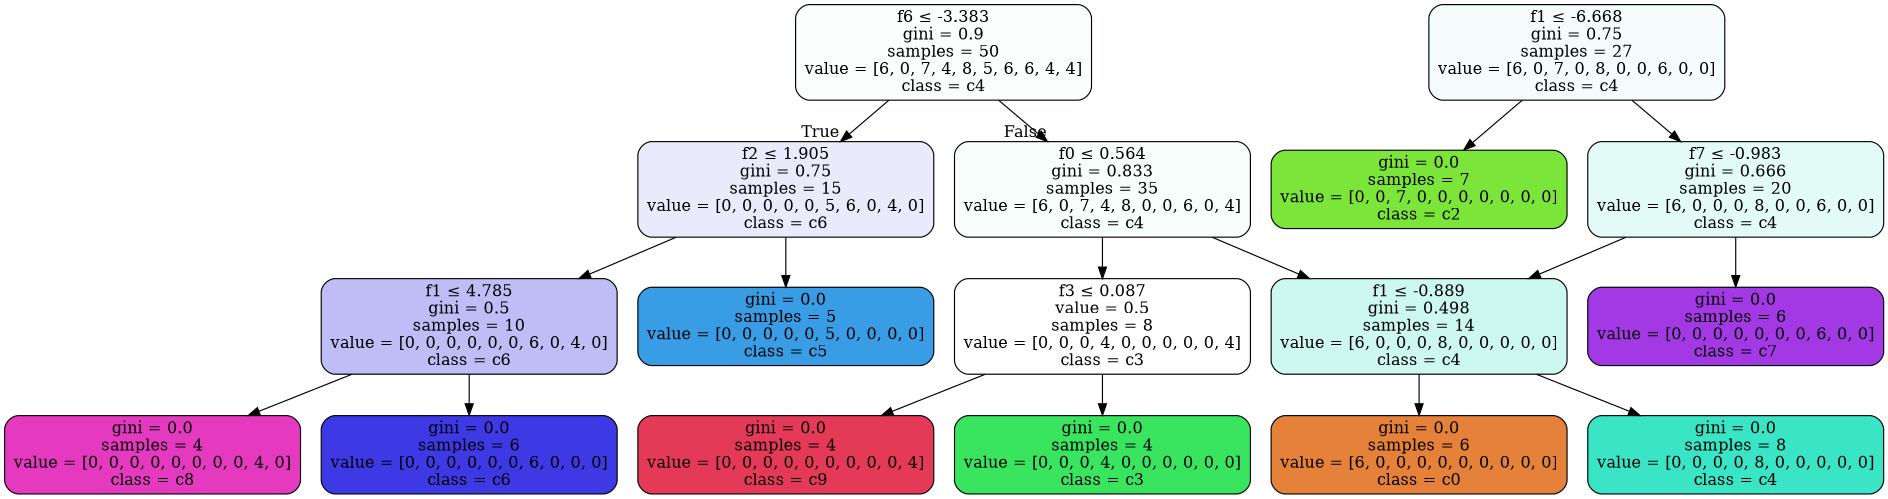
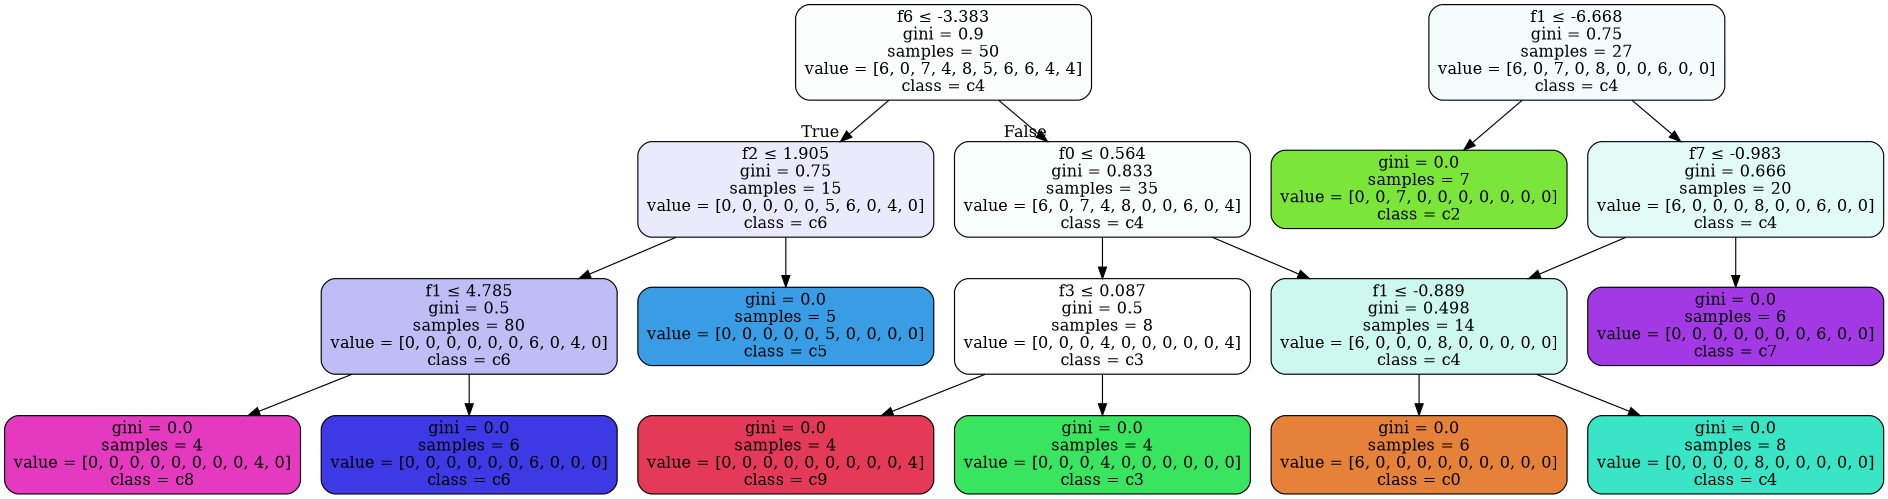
(1102, 309) -> (1102, 309)
(469, 326) -> (469, 326)
